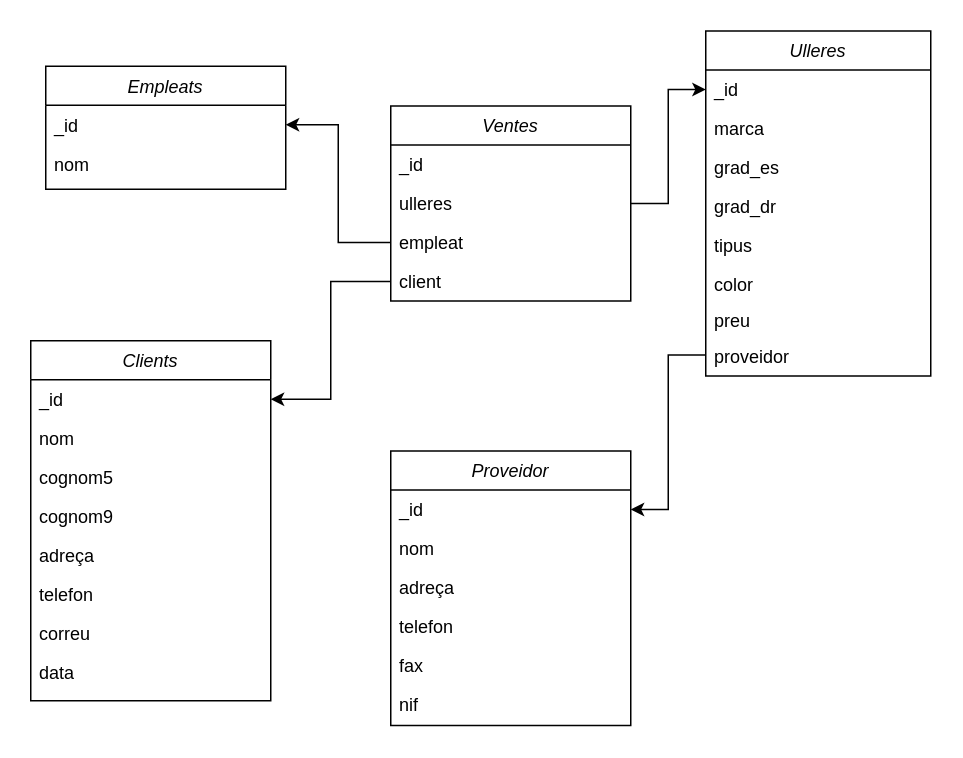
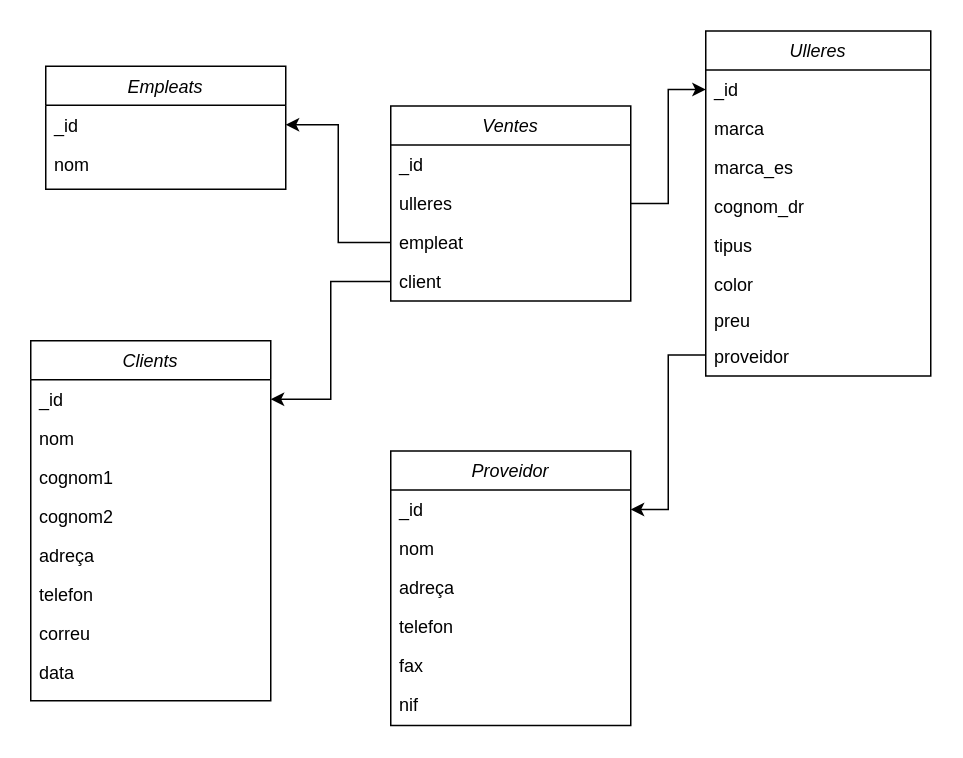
(749, 168) -> (754, 168)
(749, 207) -> (759, 207)
(74, 478) -> (74, 478)
(74, 517) -> (74, 517)
